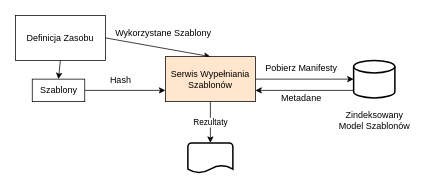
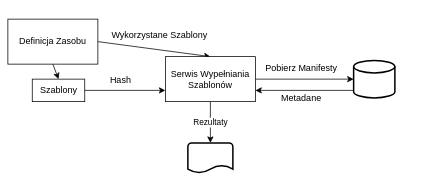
(60, 38) -> (53, 42)
(210, 79) -> (210, 79)
(374, 120) -> none
